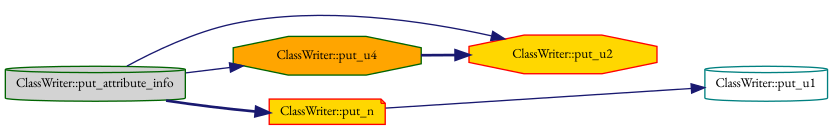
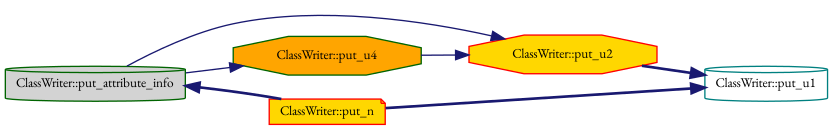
(438, 55) -> (438, 55)
none -> (666, 69)
(538, 98) -> (538, 98)
(211, 107) -> (240, 93)
